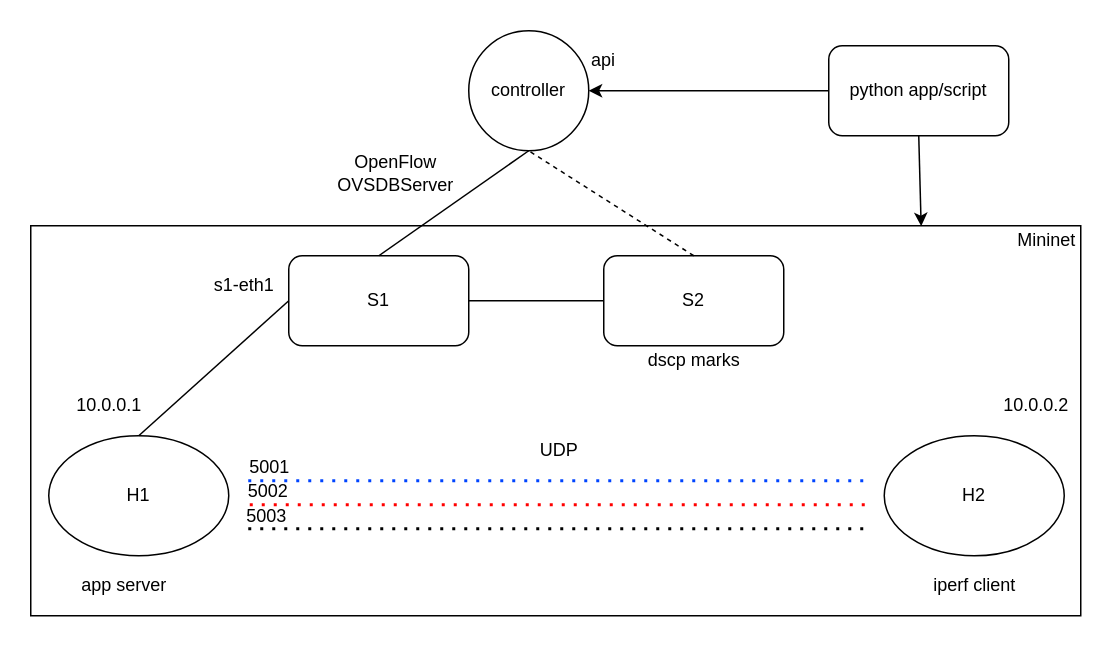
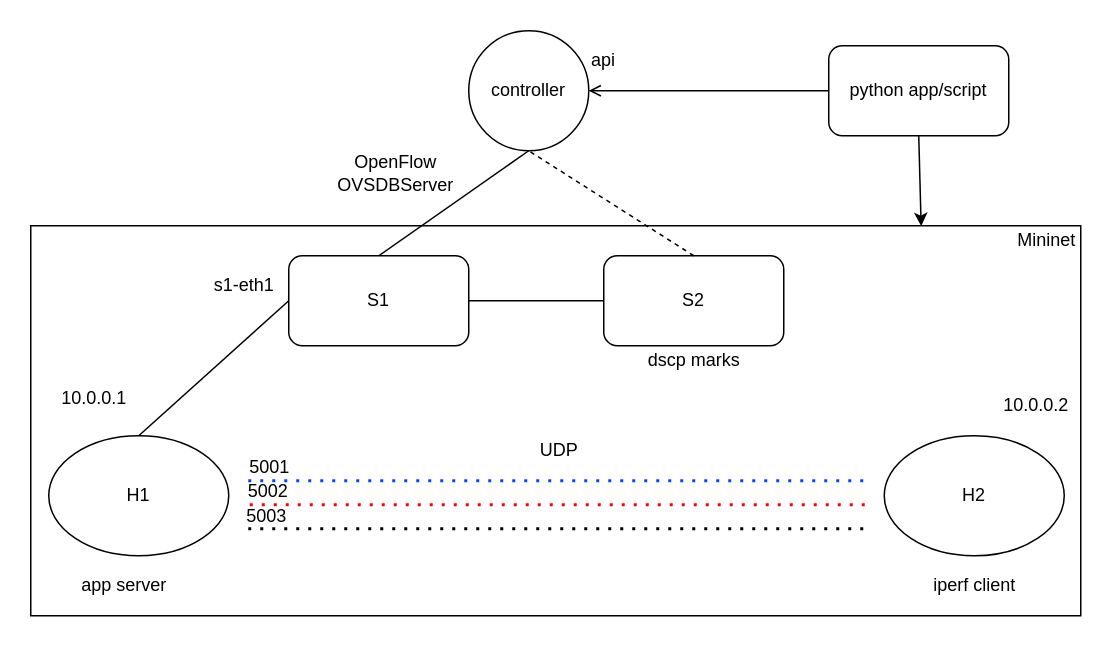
(600, 91) -> (597, 91)
(109, 406) -> (94, 398)
